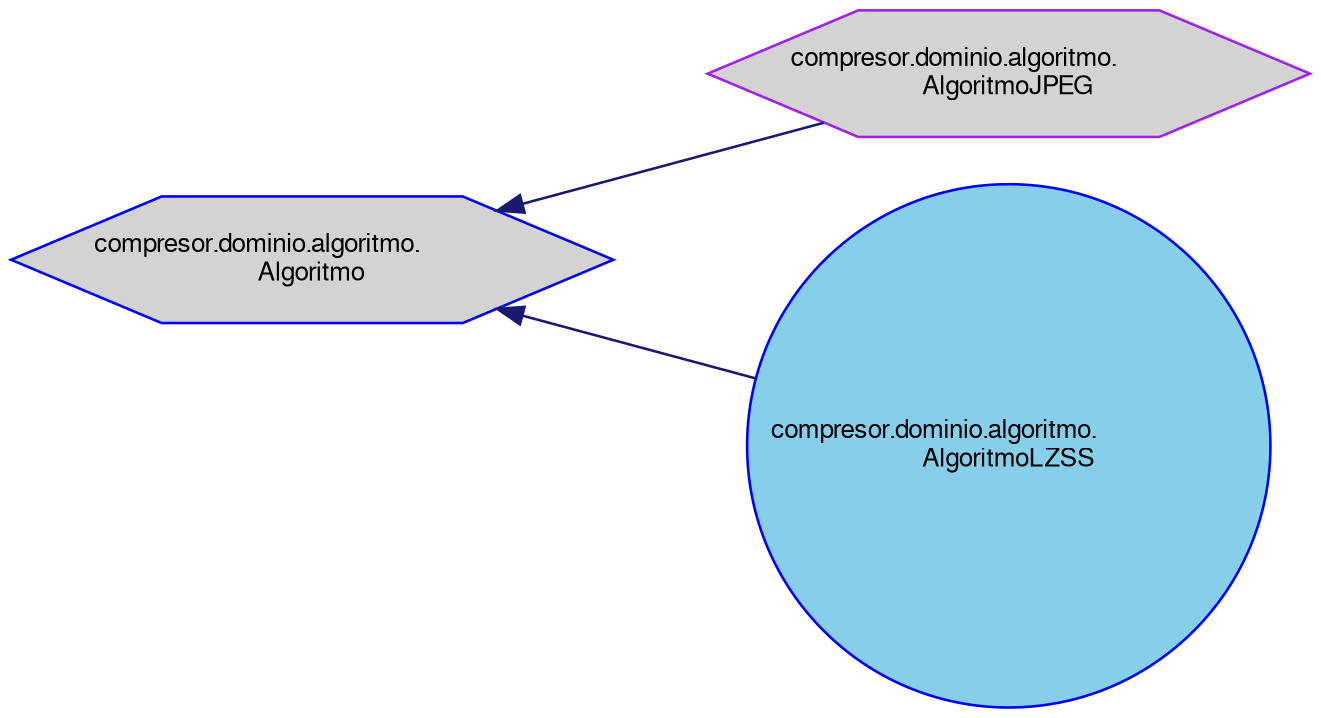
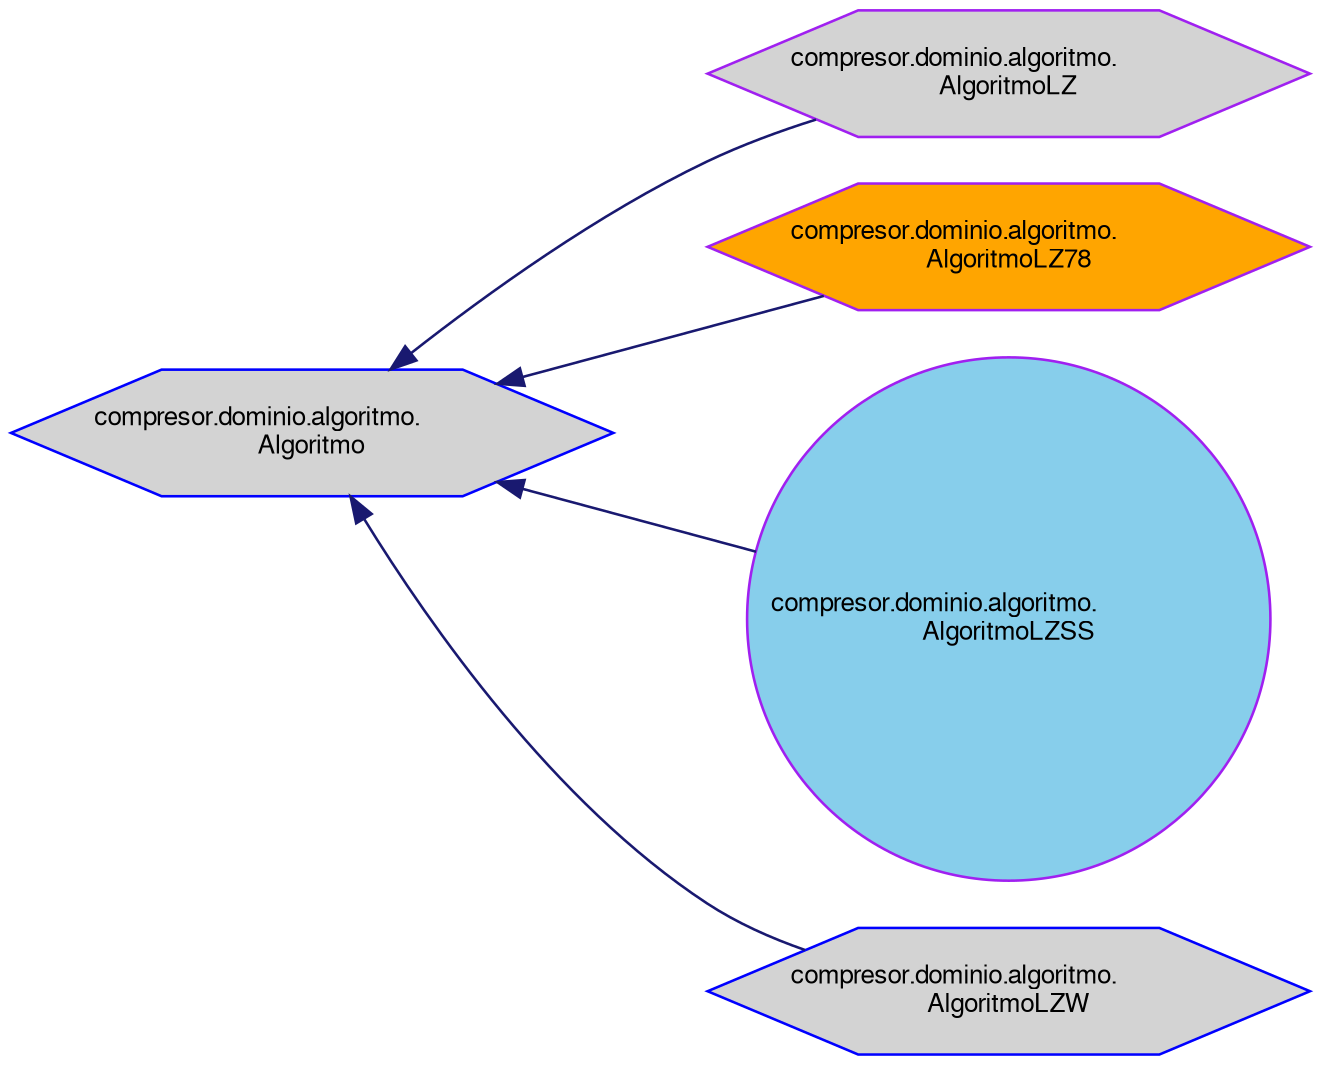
(1009, 74) -> (1009, 74)
none -> (1009, 247)
(1009, 446) -> (1009, 619)
none -> (1009, 991)
